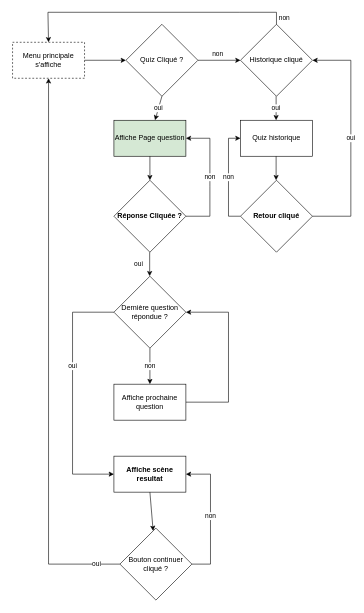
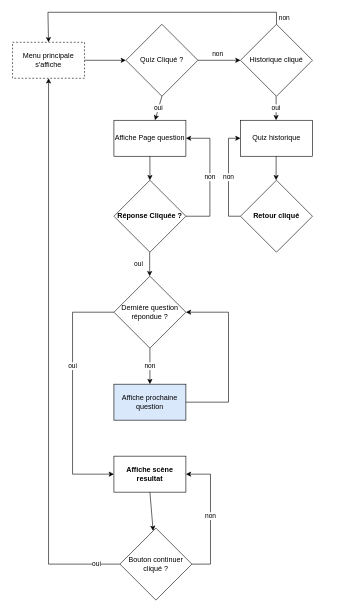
(150, 138) -> (150, 138)
(351, 138) -> none
(150, 402) -> (150, 402)
